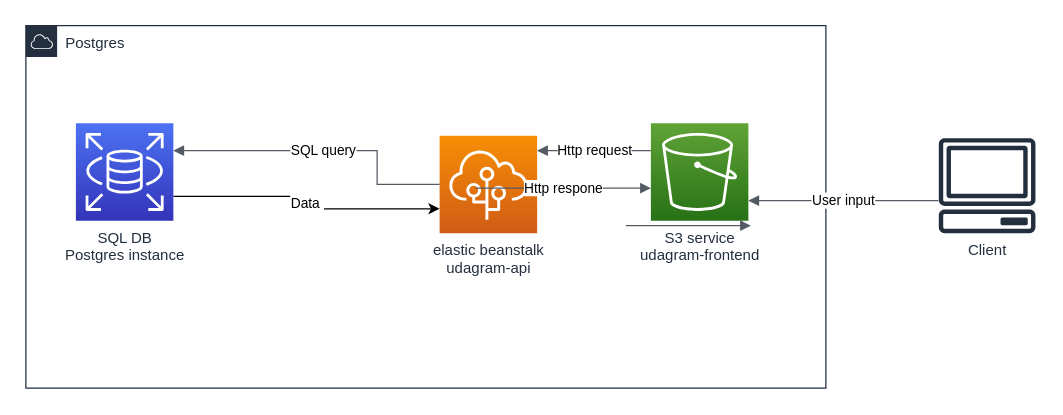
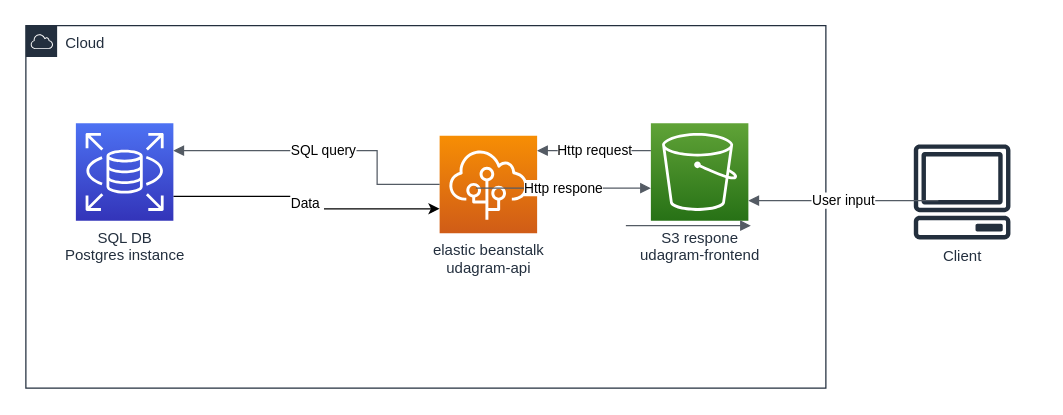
(99, 43) -> (85, 43)
(987, 186) -> (962, 192)
(700, 247) -> (700, 247)
